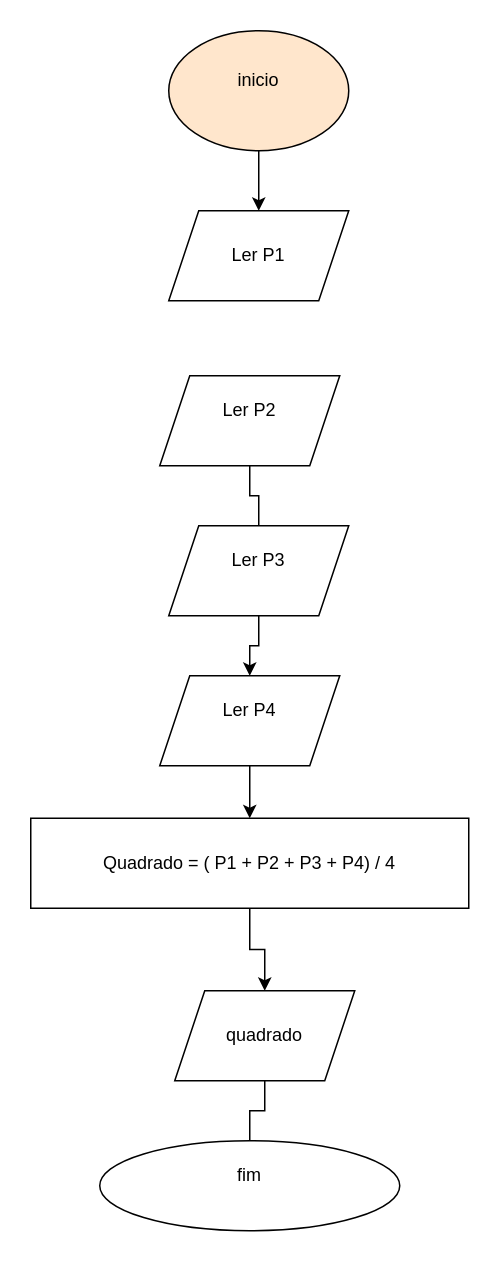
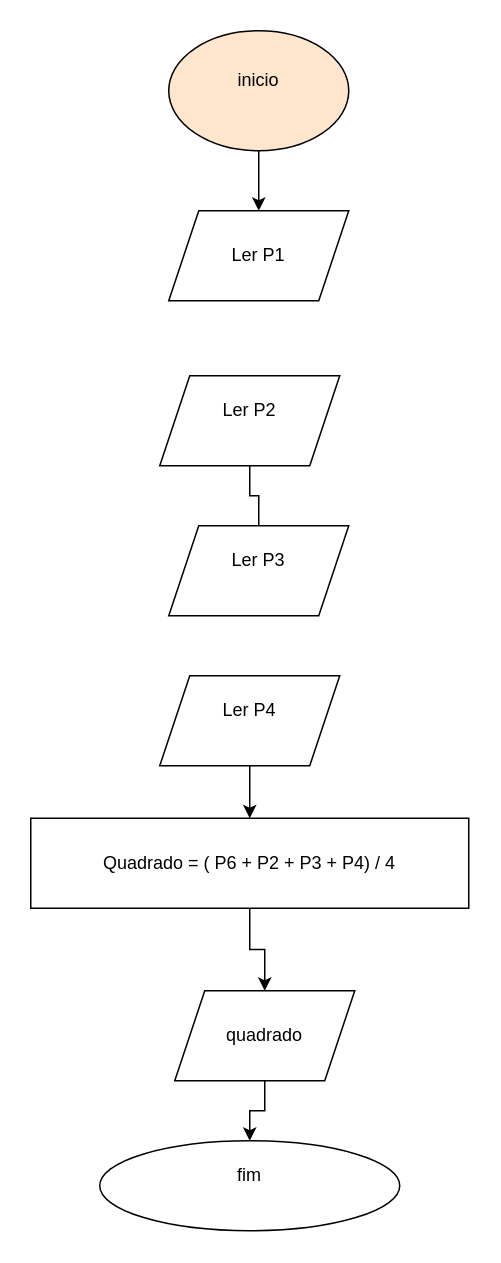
(259, 645) -> none
(250, 863) -> (250, 863)
(250, 1133) -> (250, 1129)
